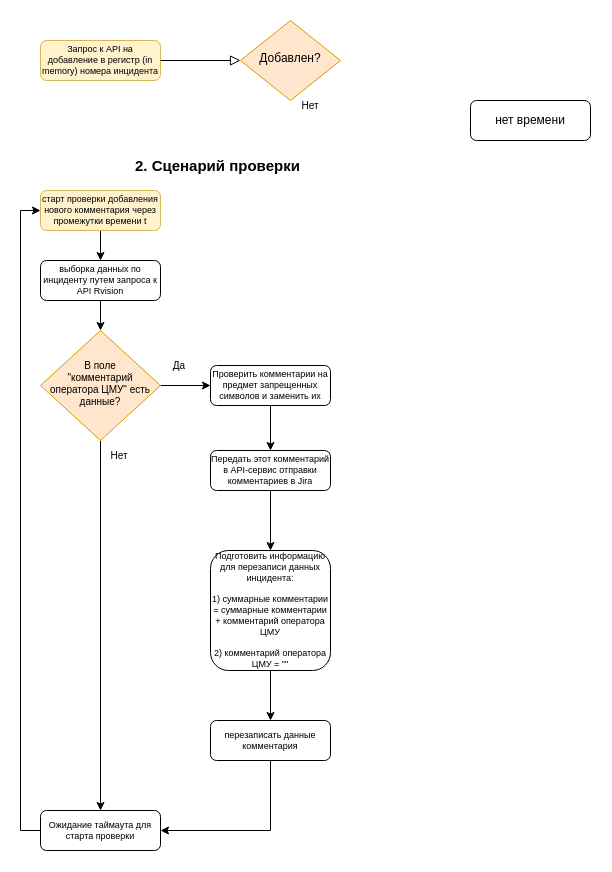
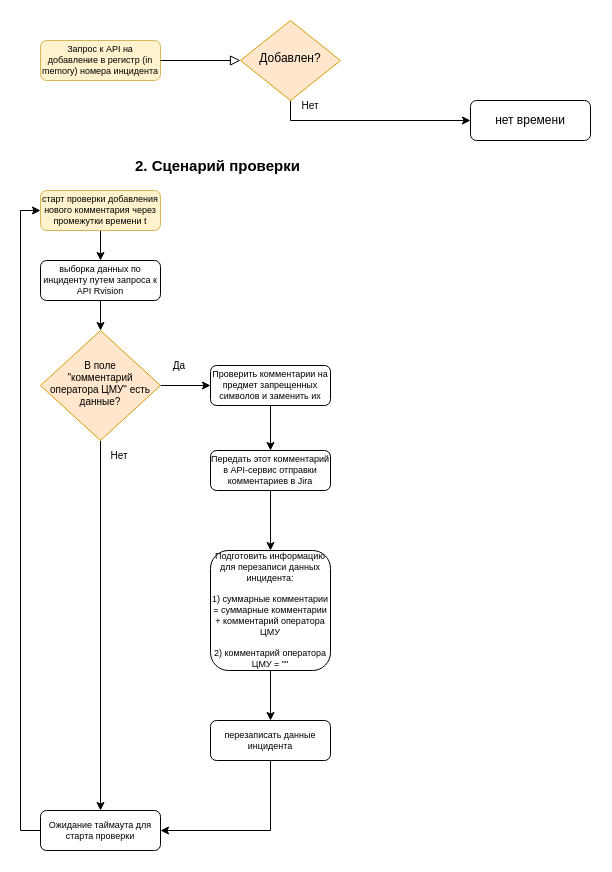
none -> (367, 121)
(271, 741) -> (271, 741)
